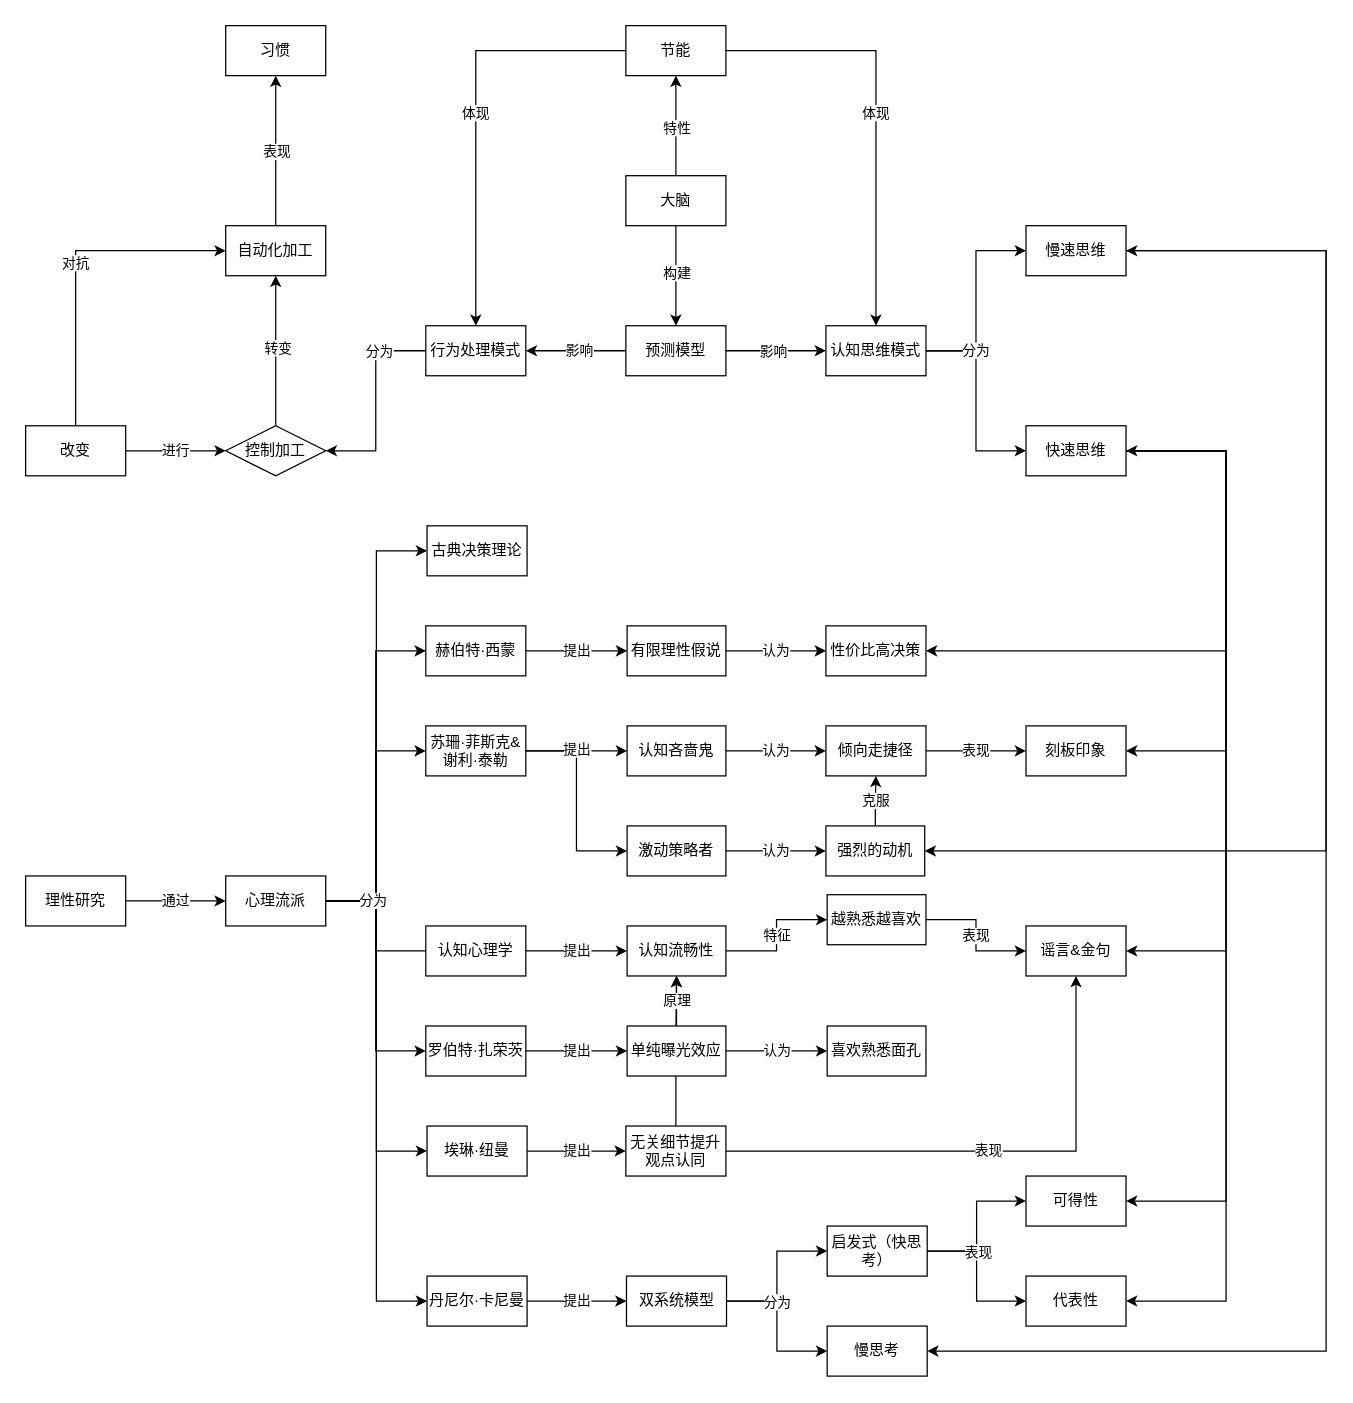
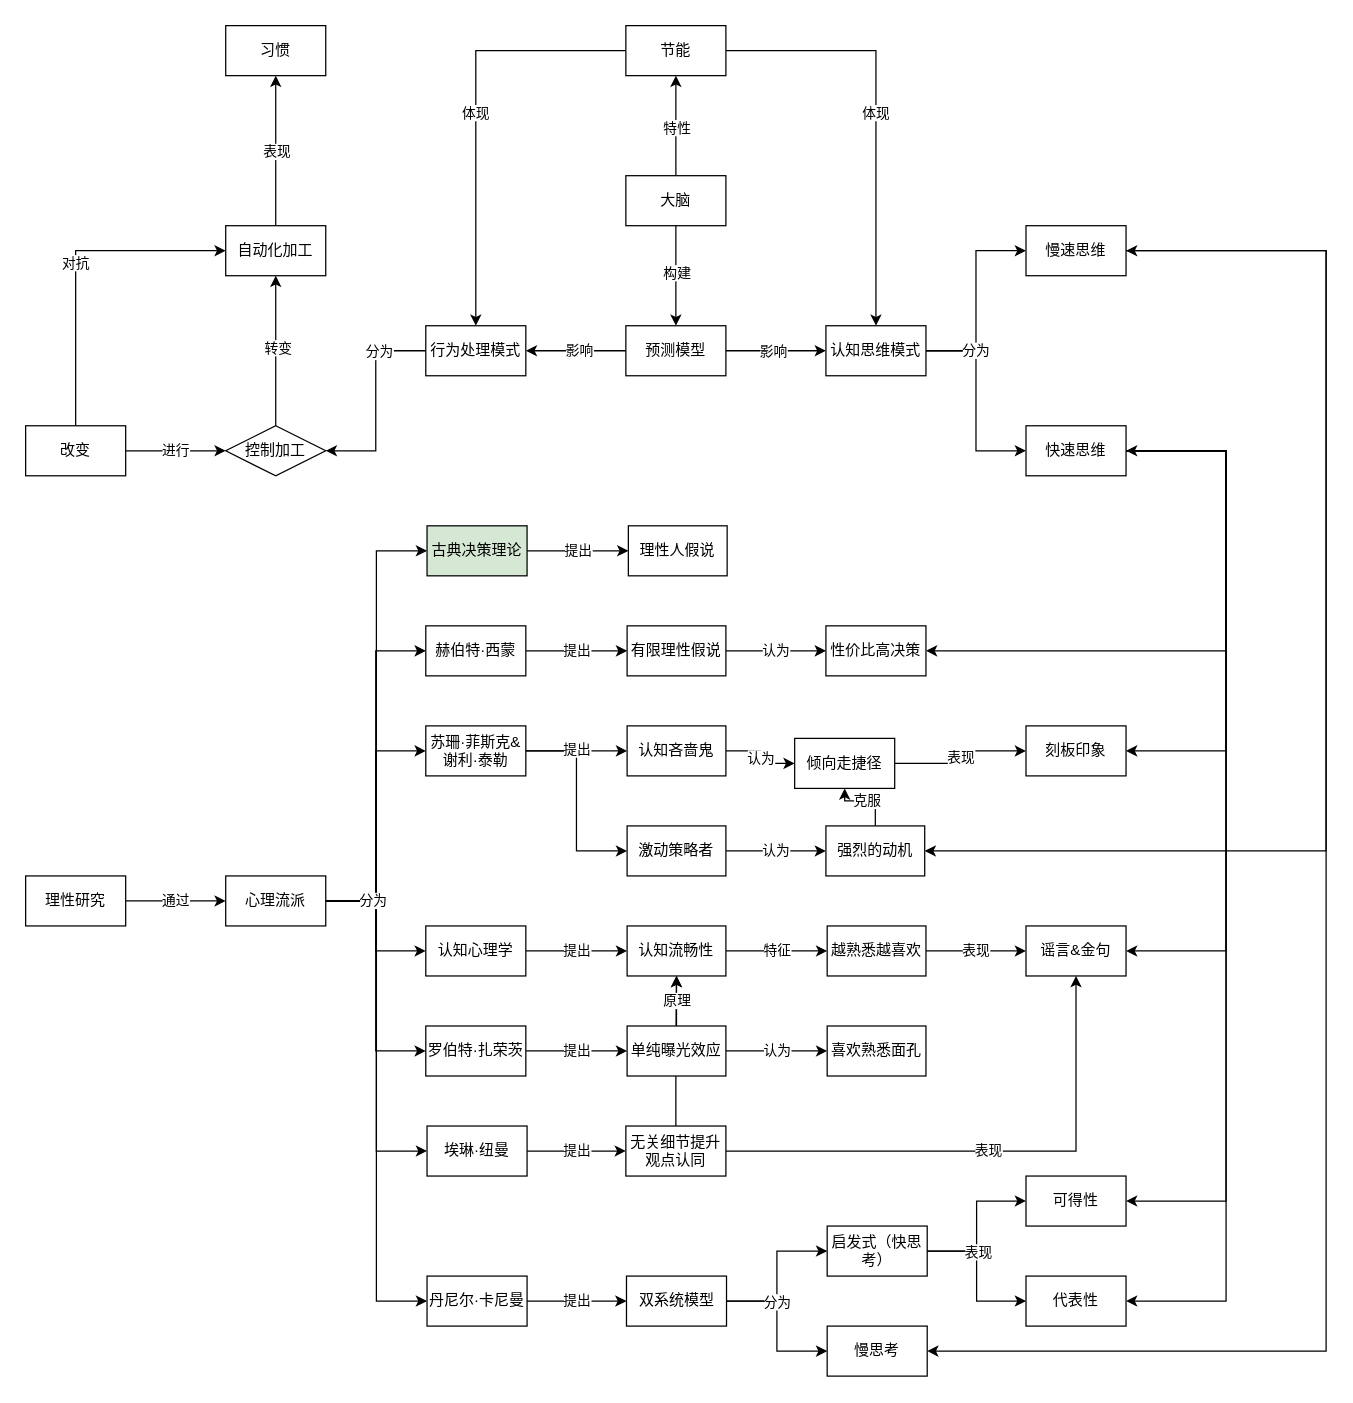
(477, 551) -> (477, 551)
none -> (573, 551)
none -> (678, 551)
(876, 751) -> (844, 763)
(876, 919) -> (876, 951)
(419, 951) -> (416, 951)
